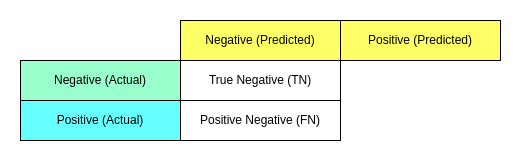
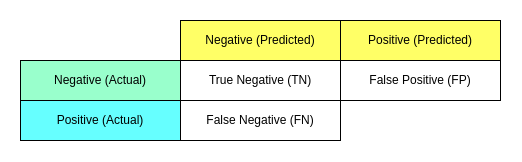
none -> (421, 81)
(261, 121) -> (261, 121)
